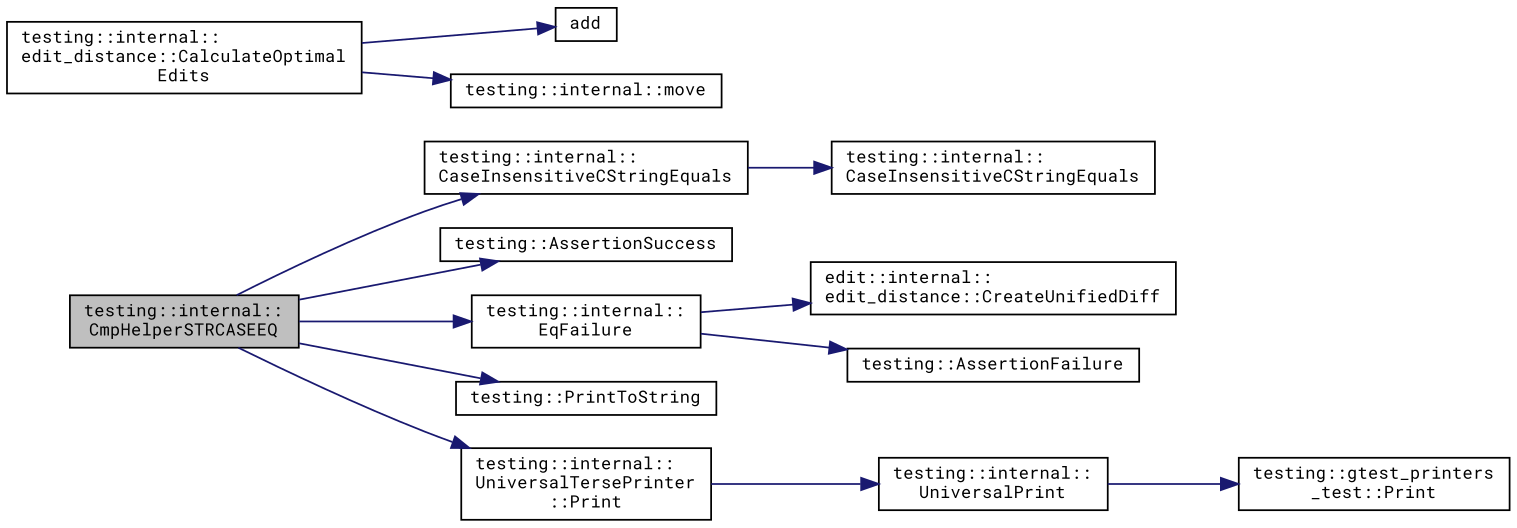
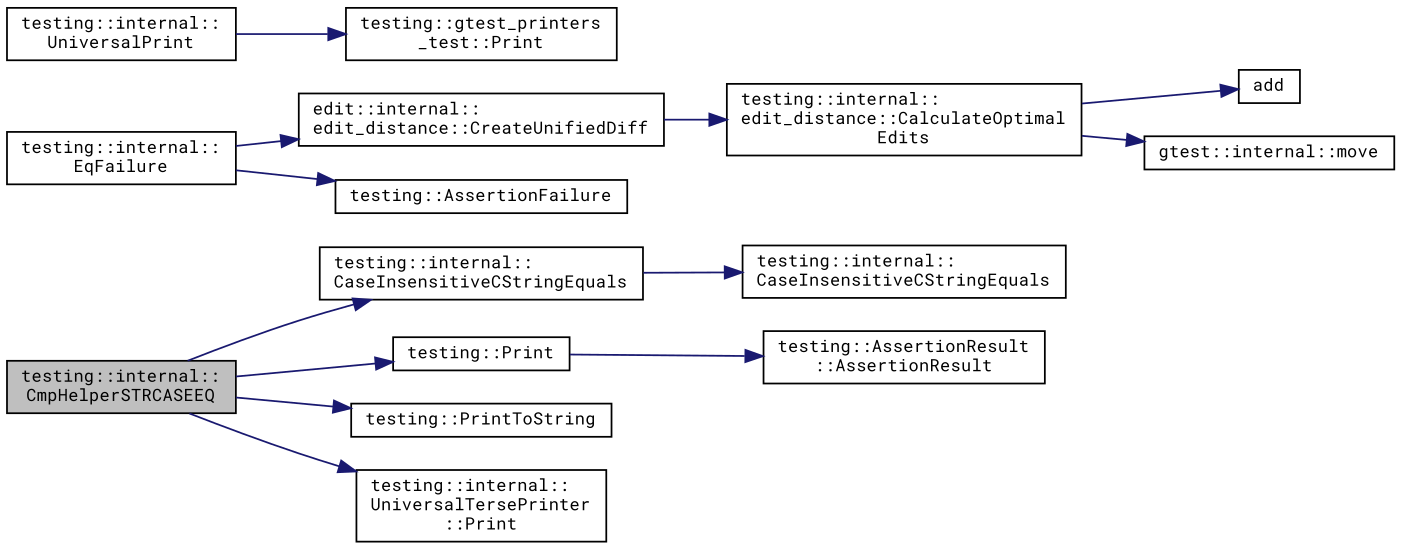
(586, 91) -> (1269, 153)
none -> (687, 120)
(586, 245) -> (481, 354)
(376, 321) -> none
none -> (904, 357)
(786, 484) -> none
